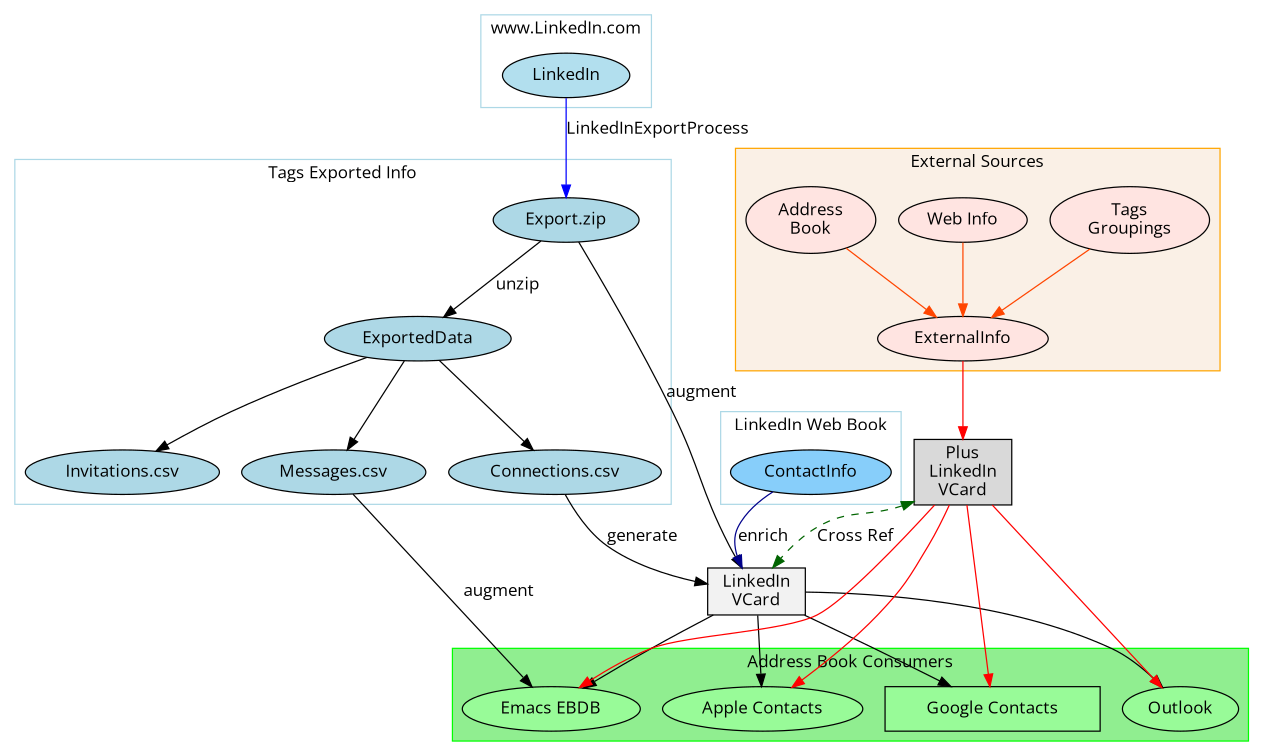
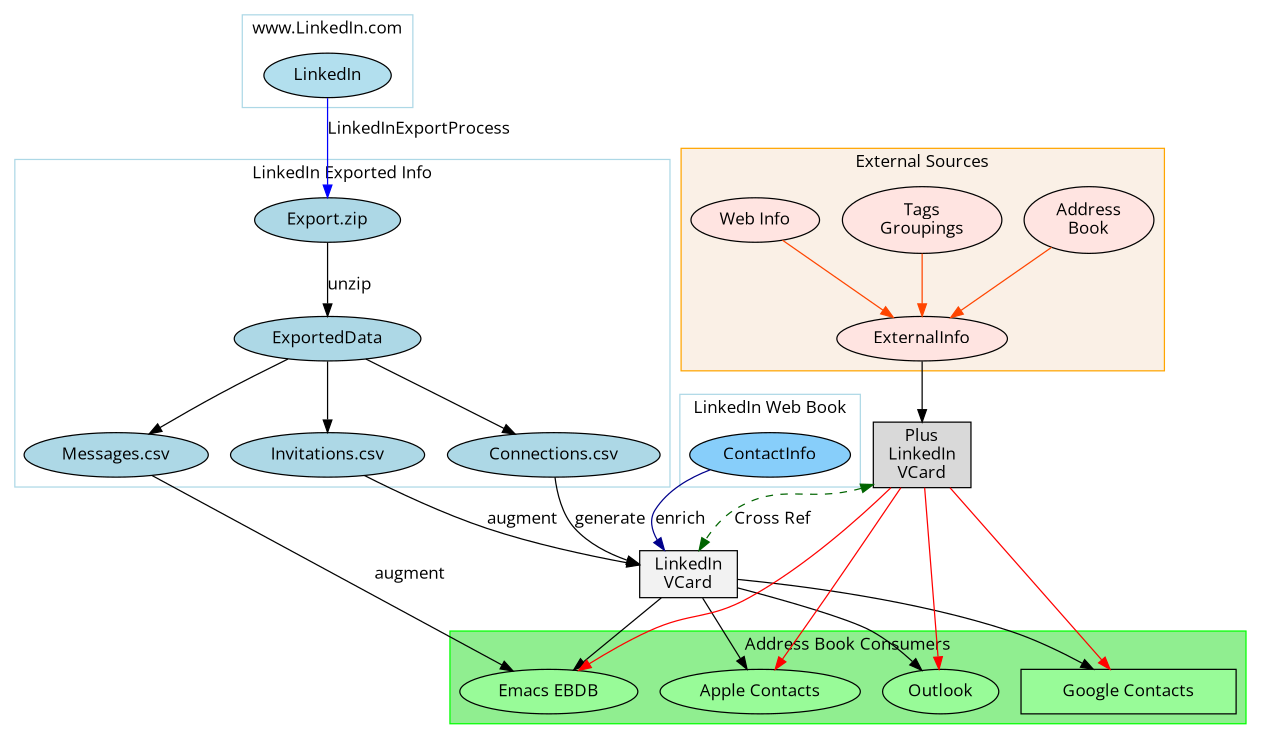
(343, 174) -> (342, 174)
(661, 388) -> (492, 530)
(963, 394) -> (922, 385)
